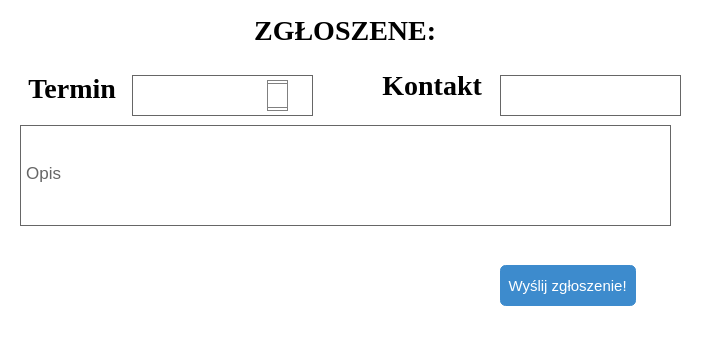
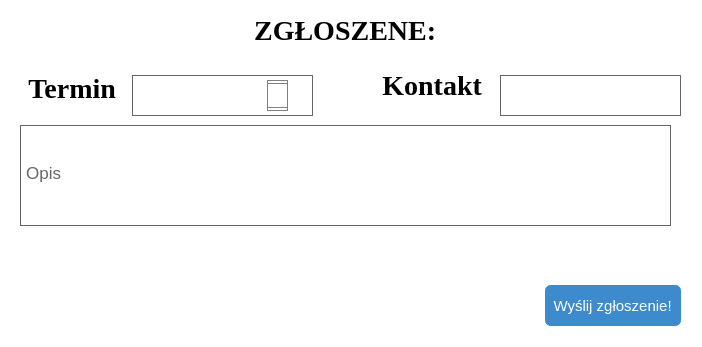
(568, 286) -> (613, 306)
